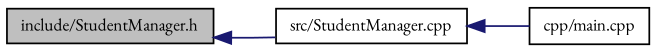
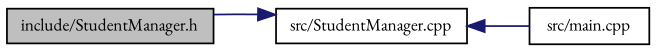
(589, 26) -> (589, 26)
(253, 38) -> (236, 14)
